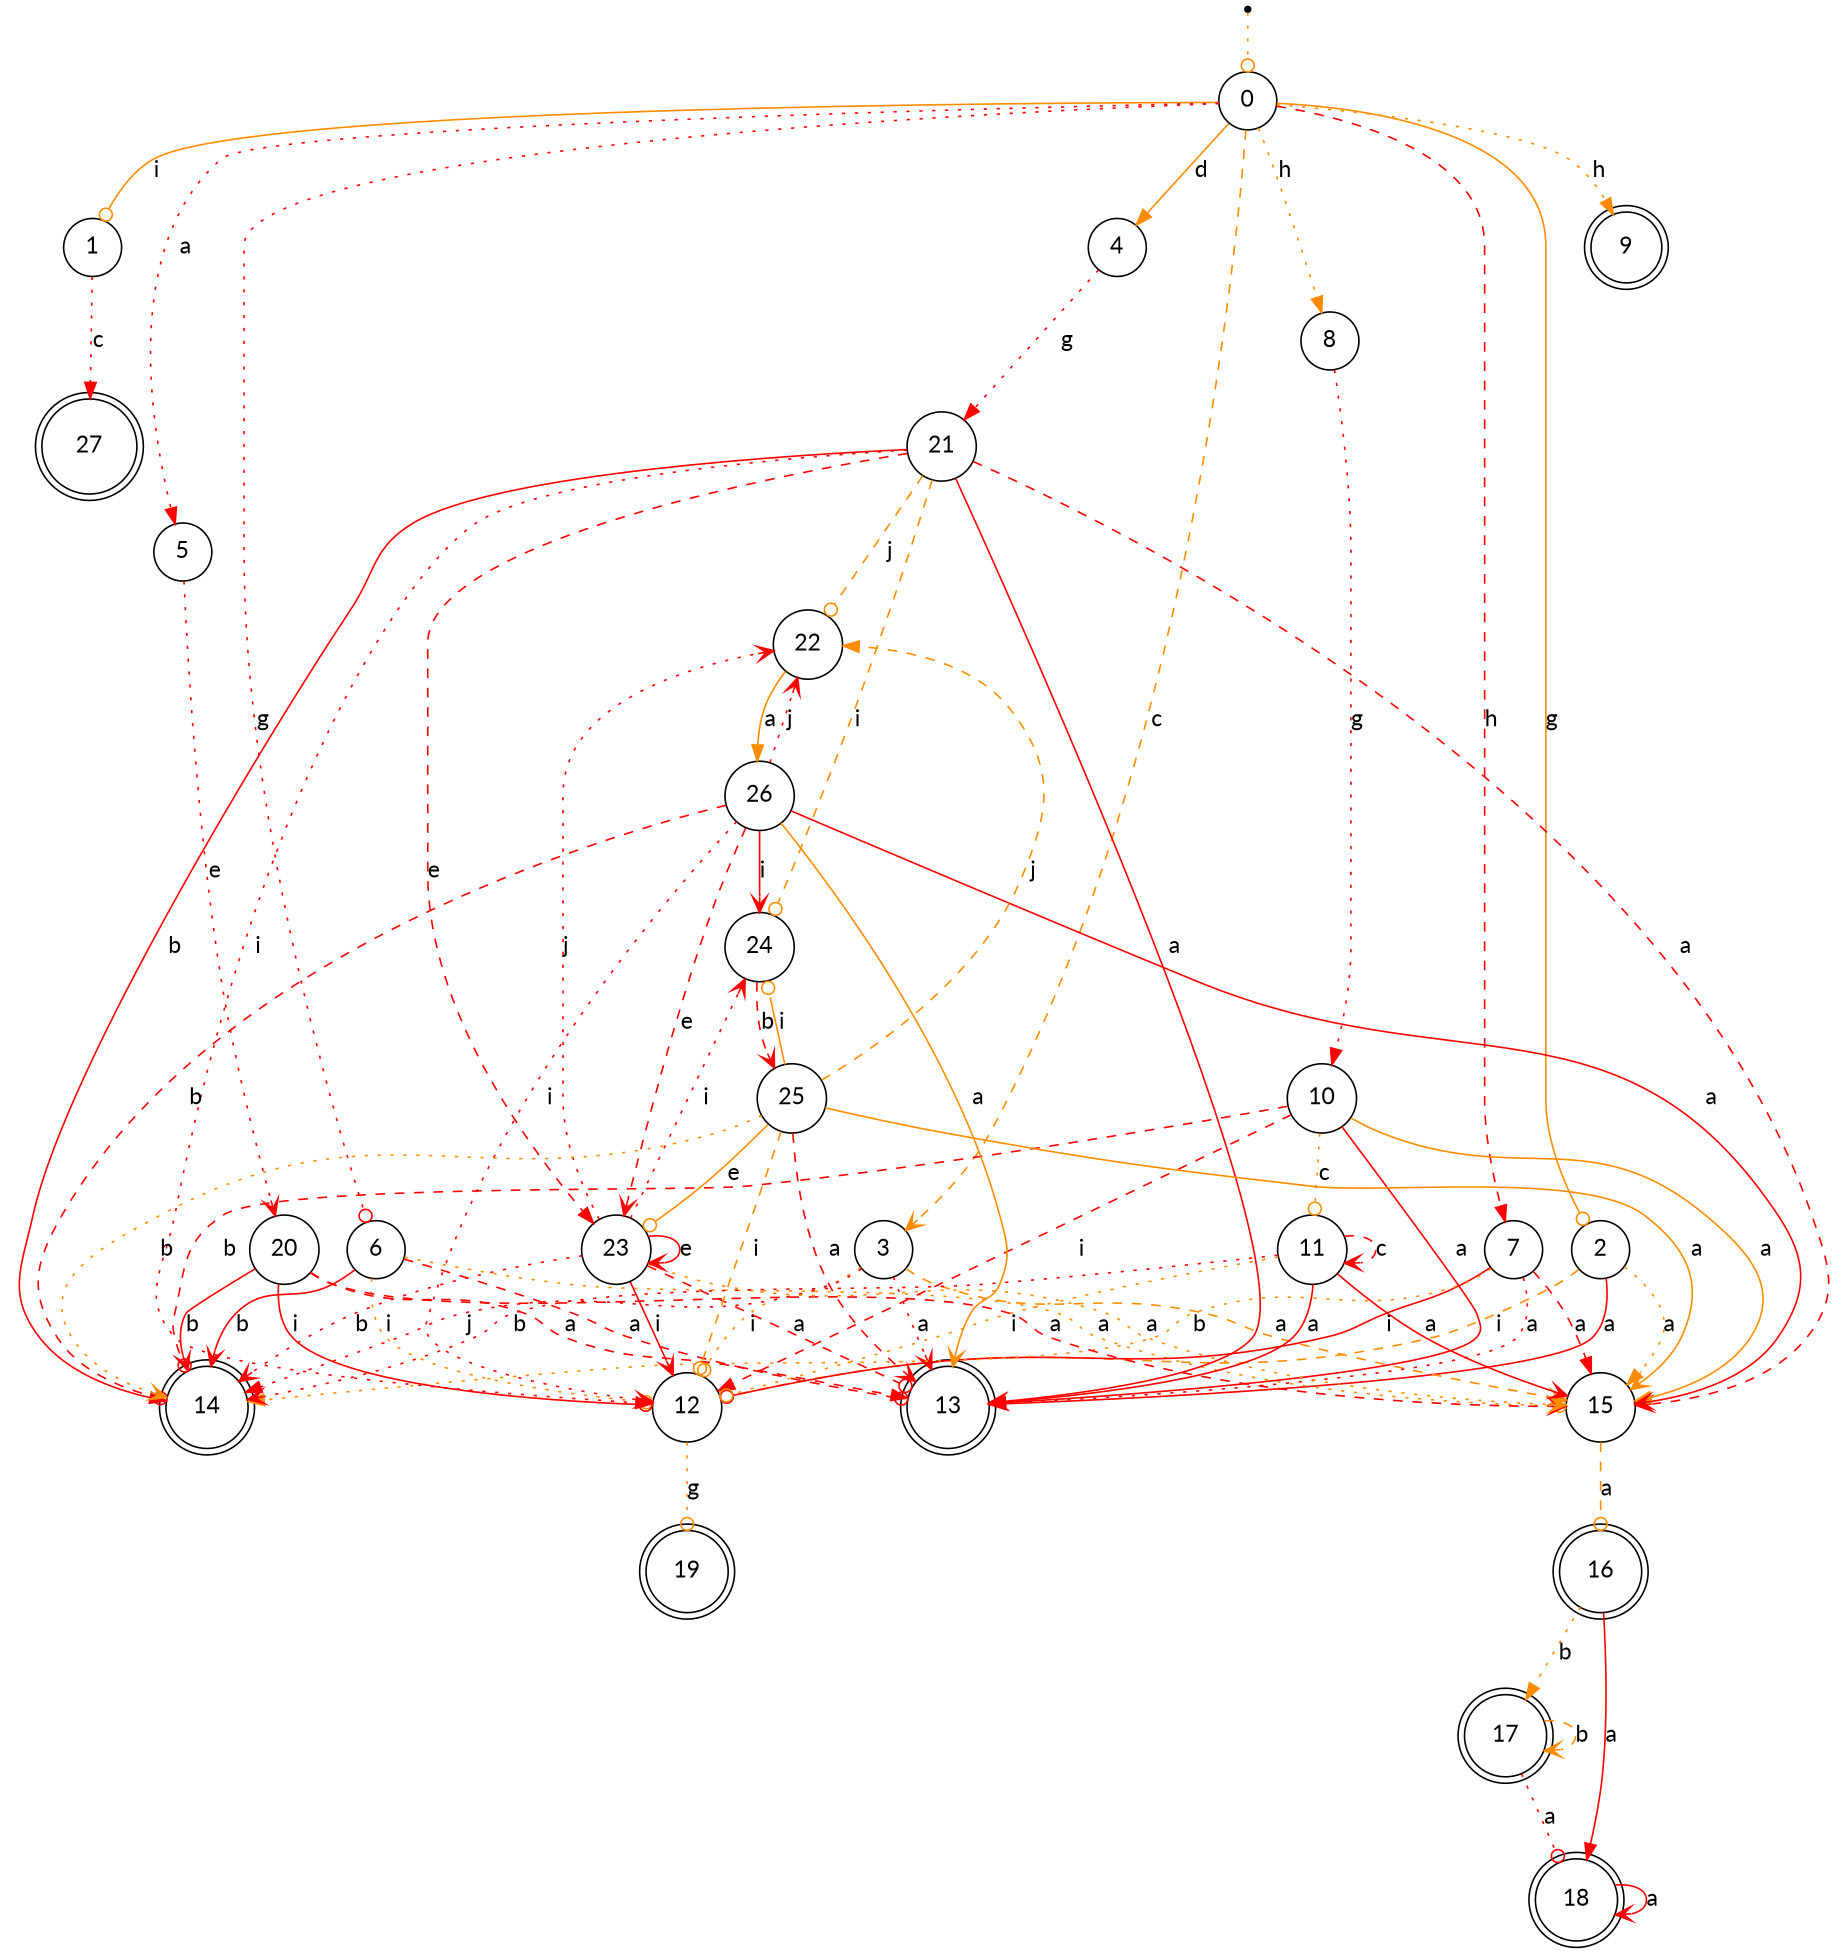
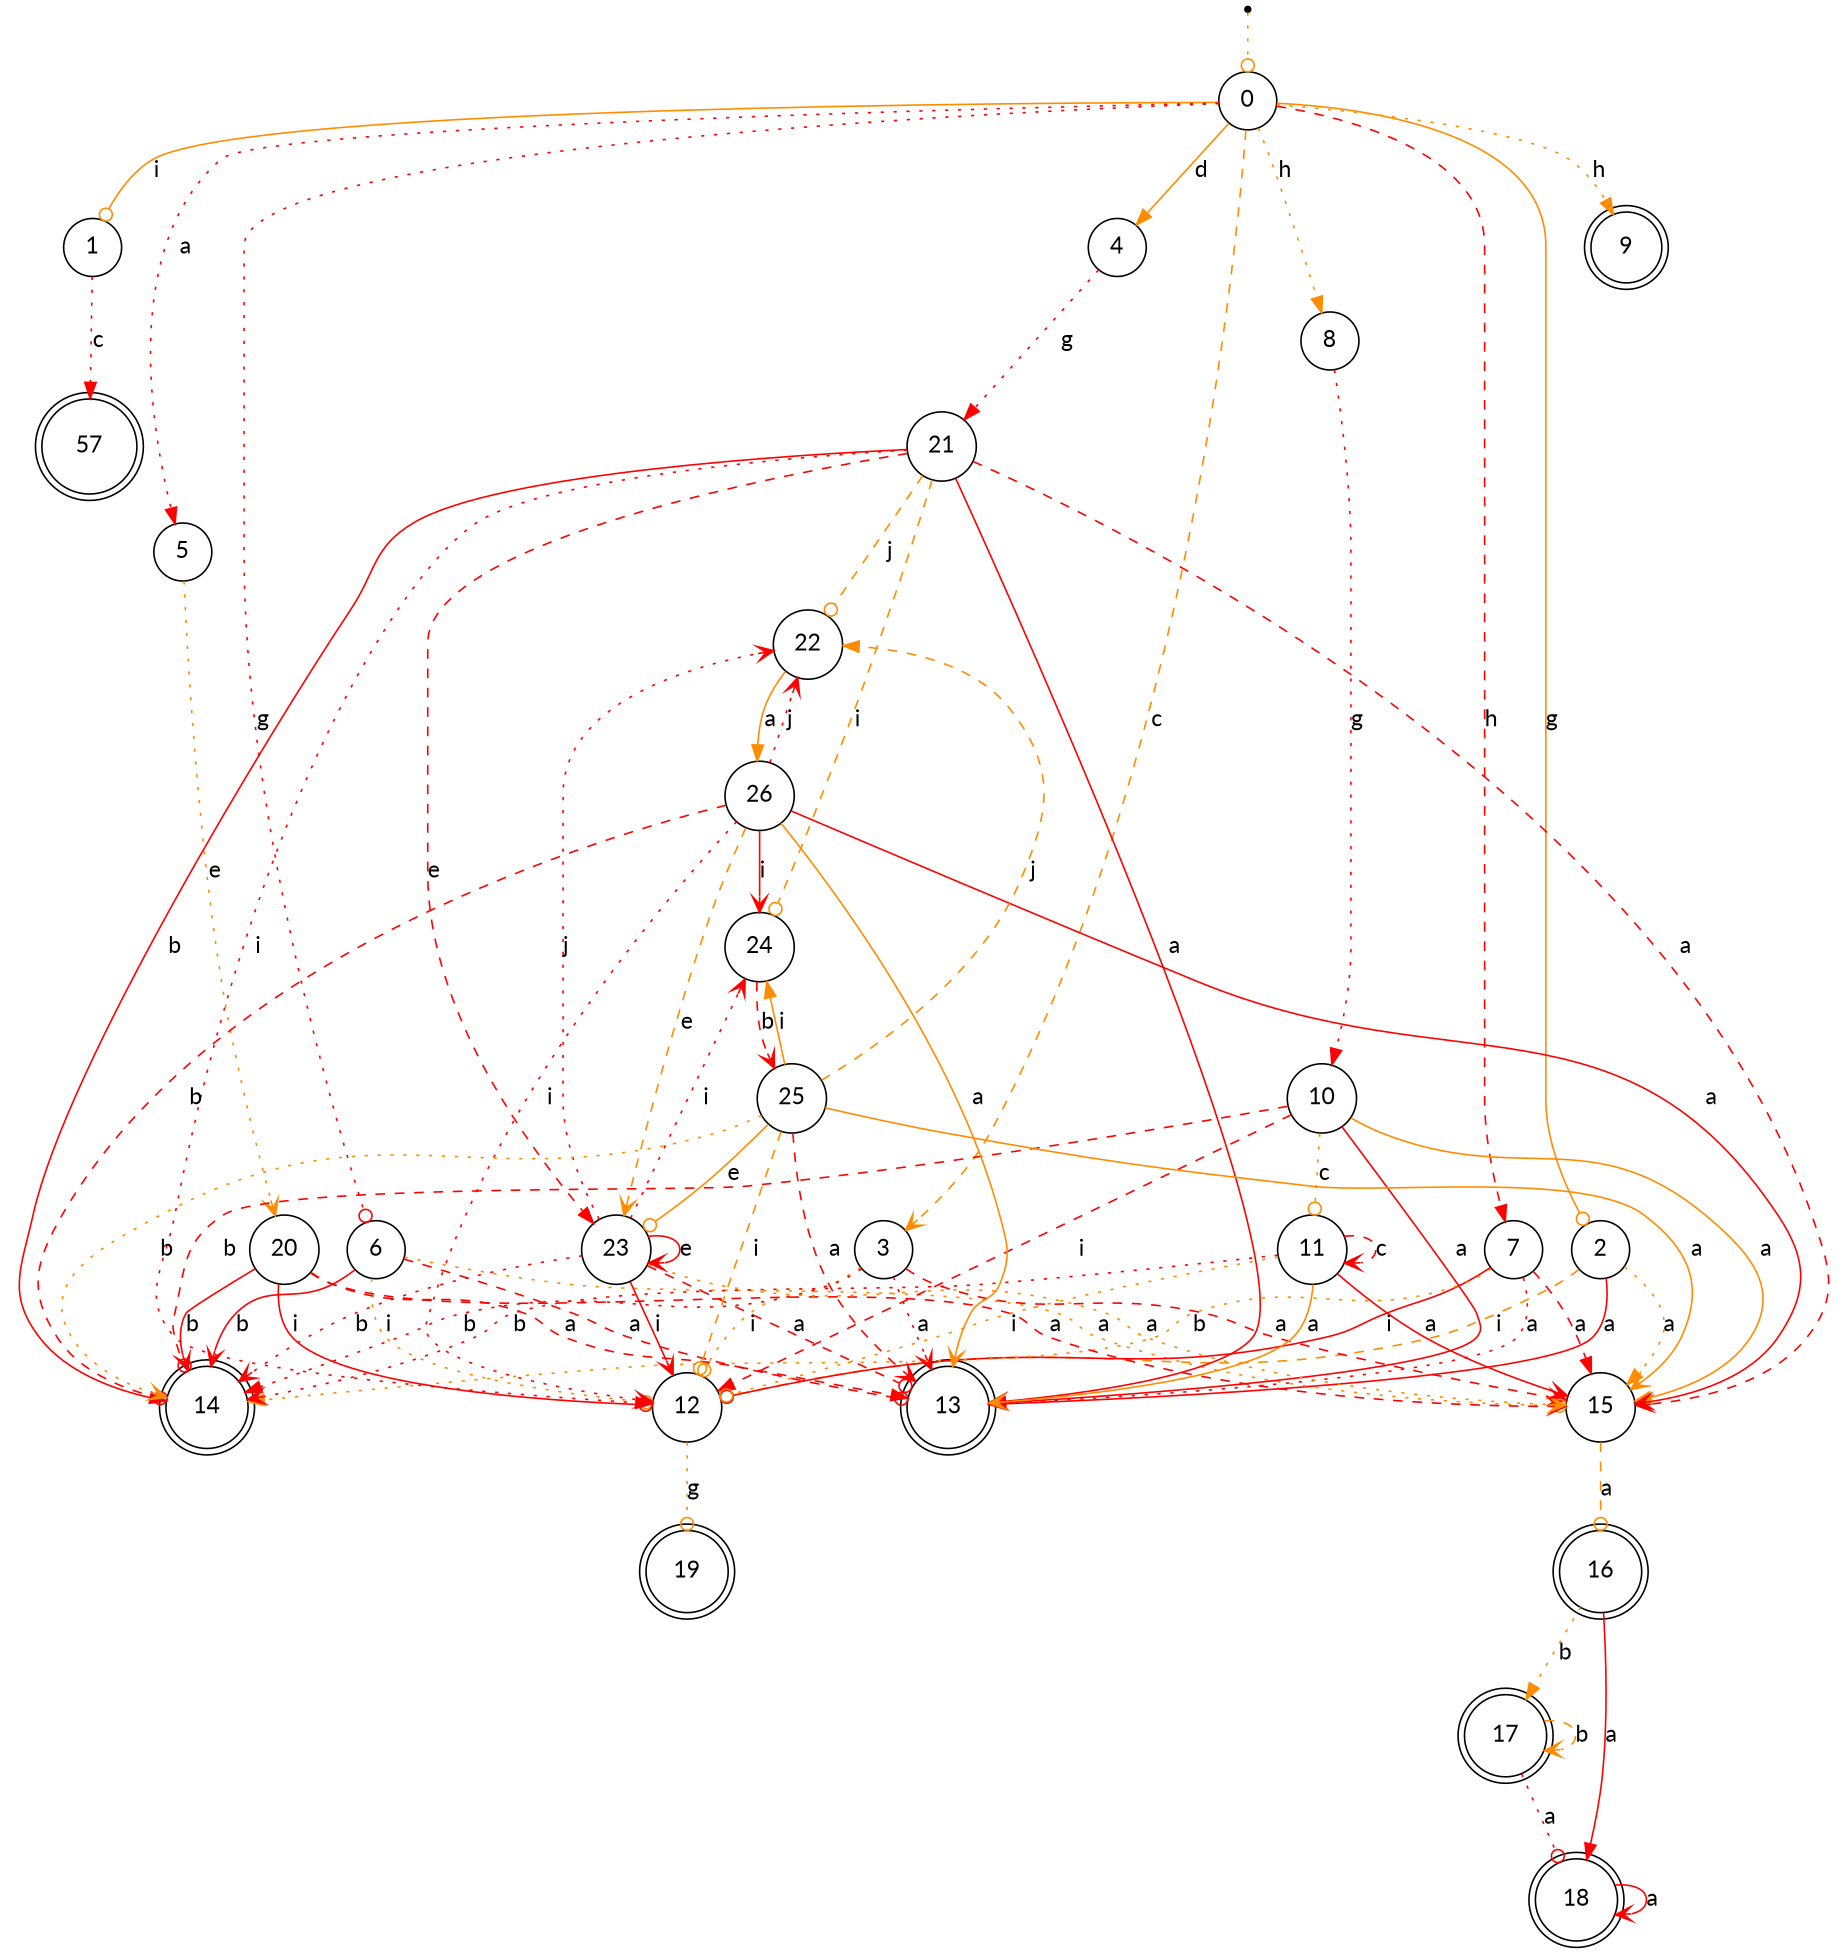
(89, 447) -> (89, 447)
(209, 893) -> (209, 893)
(679, 1012) -> (679, 1012)
(778, 1031) -> (778, 1031)
(1229, 1321) -> (1229, 1321)
(470, 1325) -> (470, 1325)
(1181, 1379) -> (1181, 1379)
